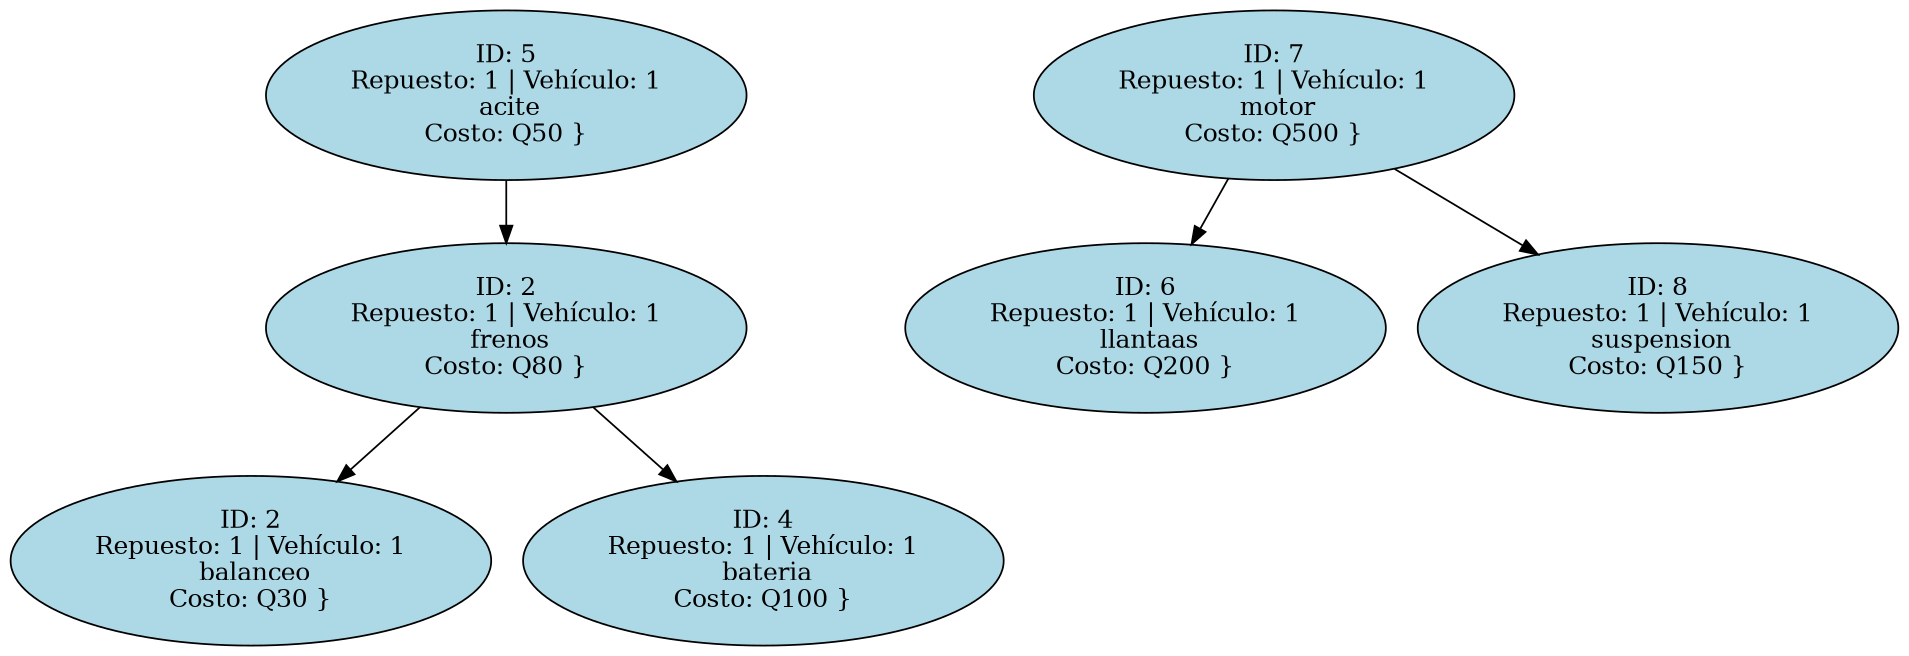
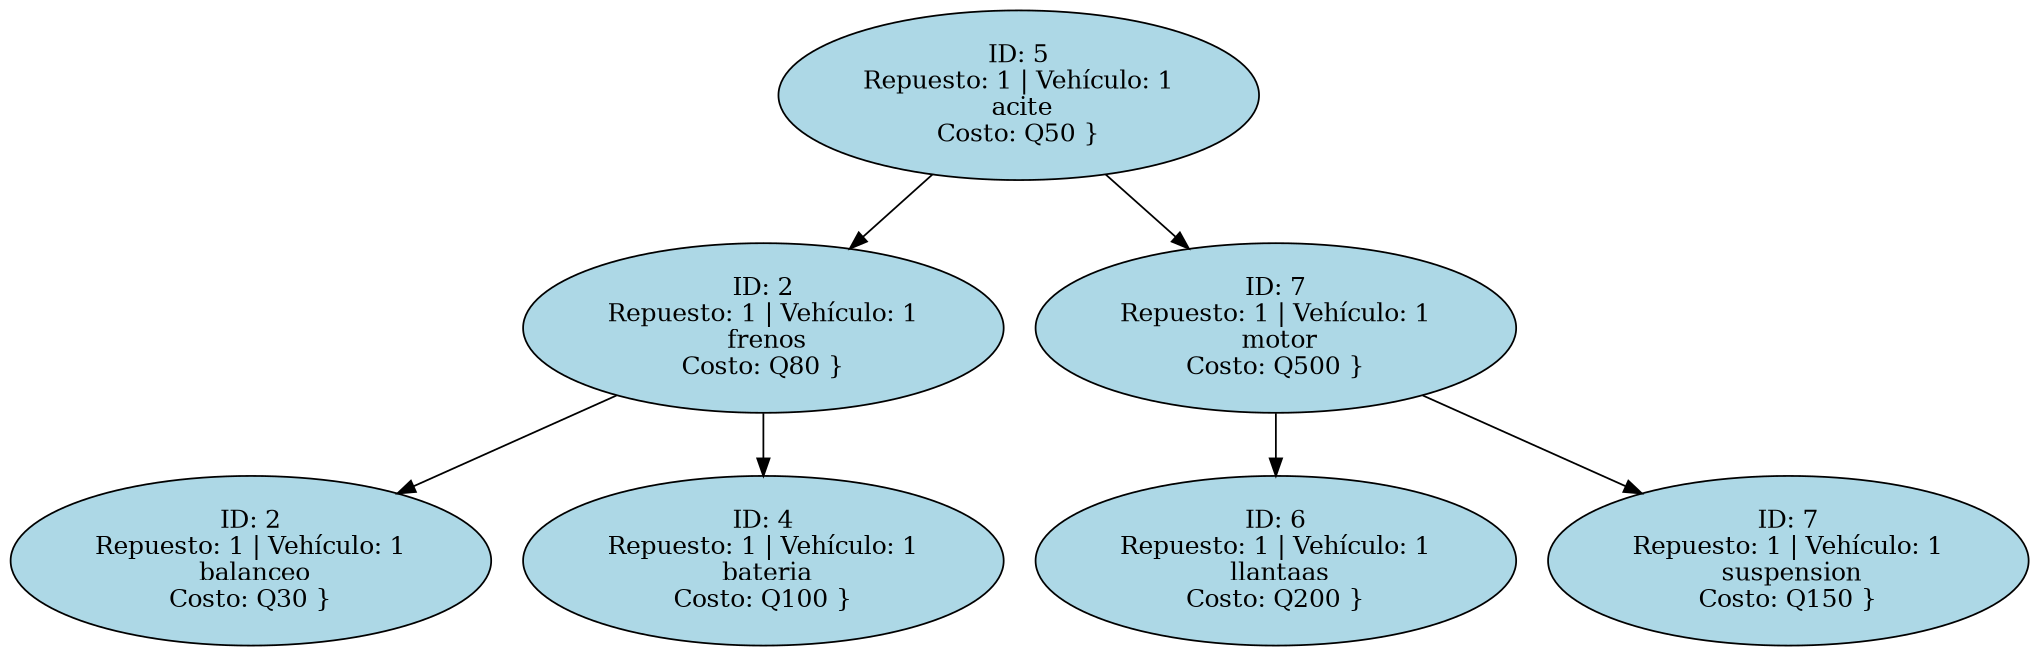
none -> (1141, 206)
(1658, 328) -> (1788, 561)
